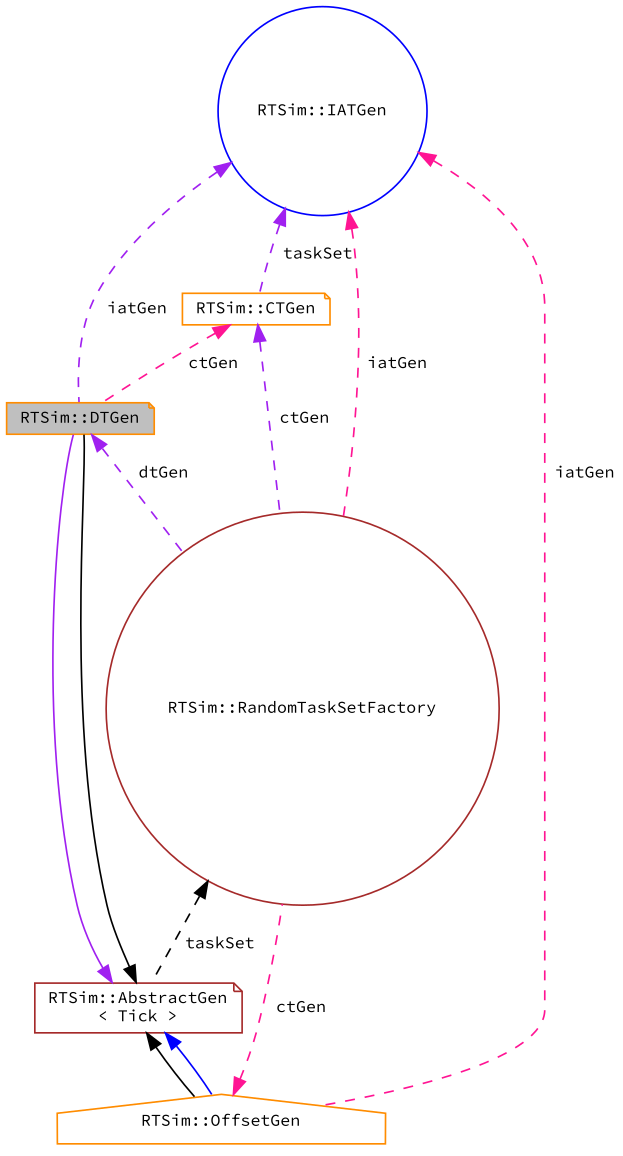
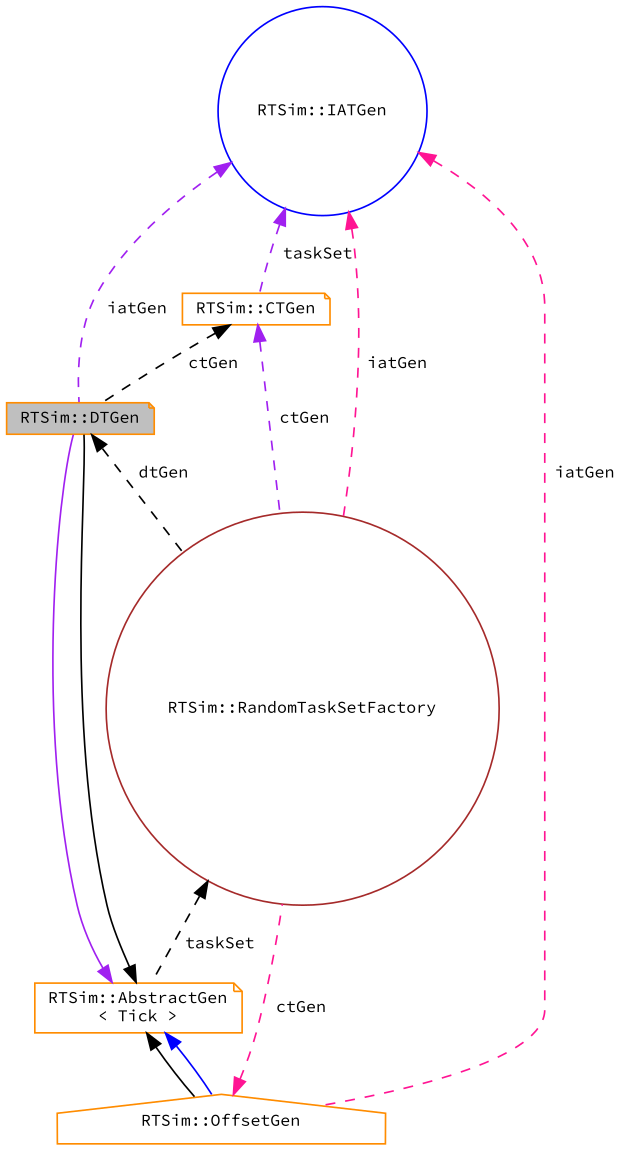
(158, 367) -> (158, 367)
(143, 500) -> (143, 500)
(138, 1008) -> (138, 1008)
